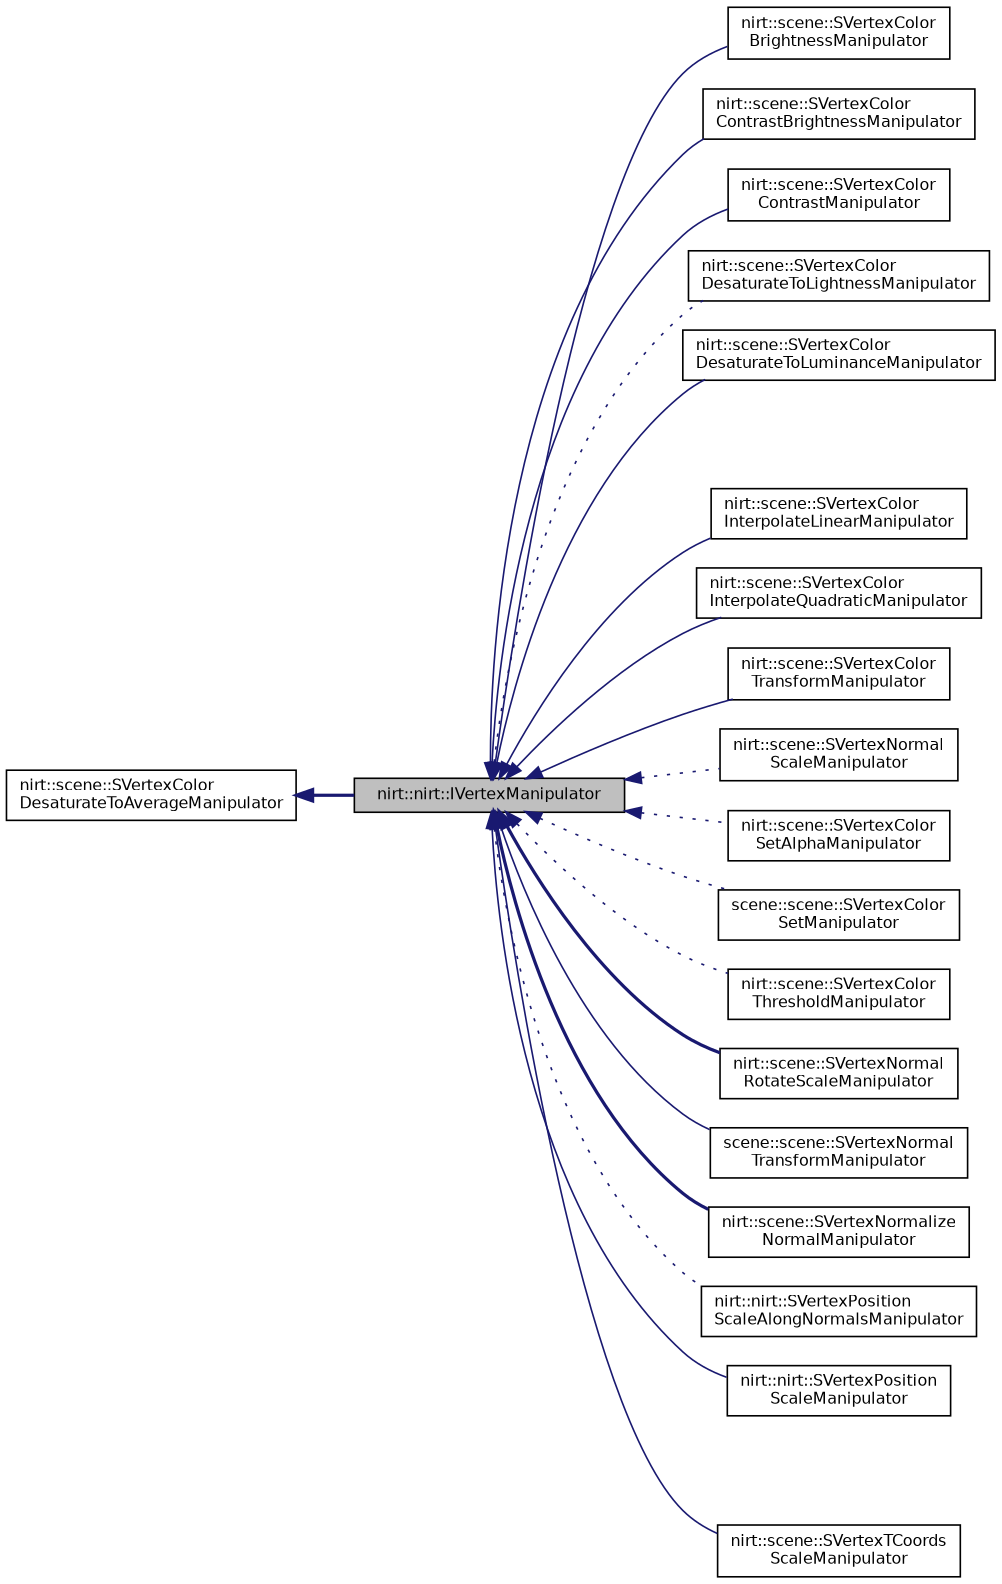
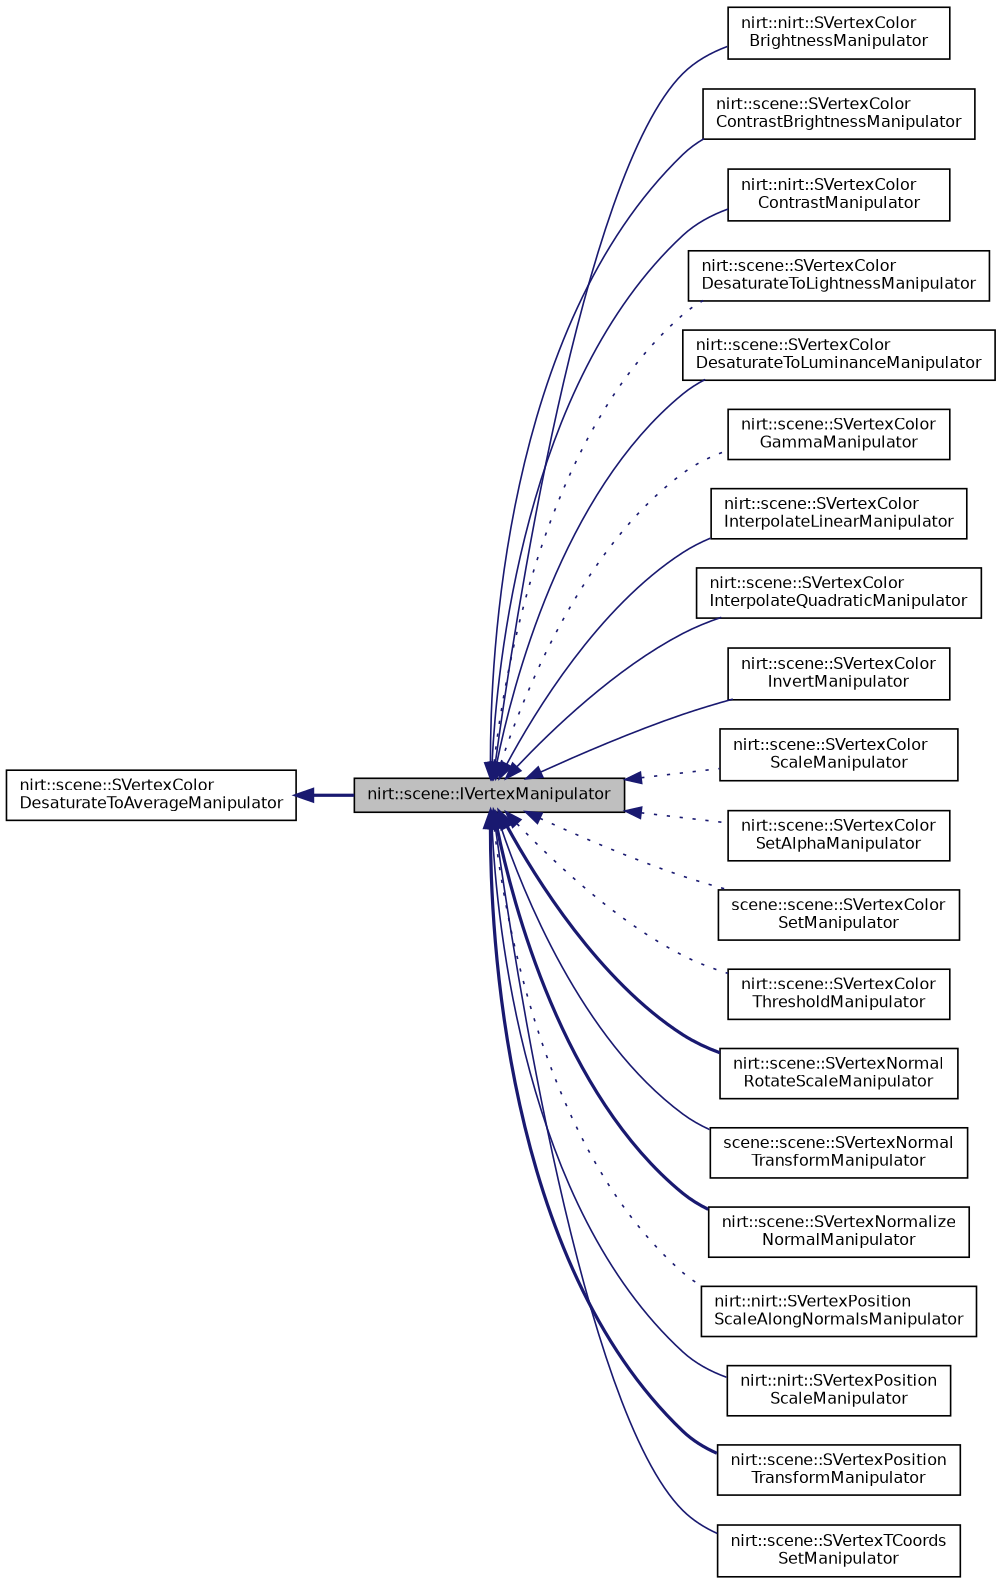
(839, 33) -> (839, 33)
(839, 195) -> (839, 195)
none -> (839, 434)
(839, 674) -> (839, 674)
(839, 755) -> (839, 755)
(489, 795) -> (489, 795)
none -> (839, 1470)
(839, 1551) -> (839, 1551)
